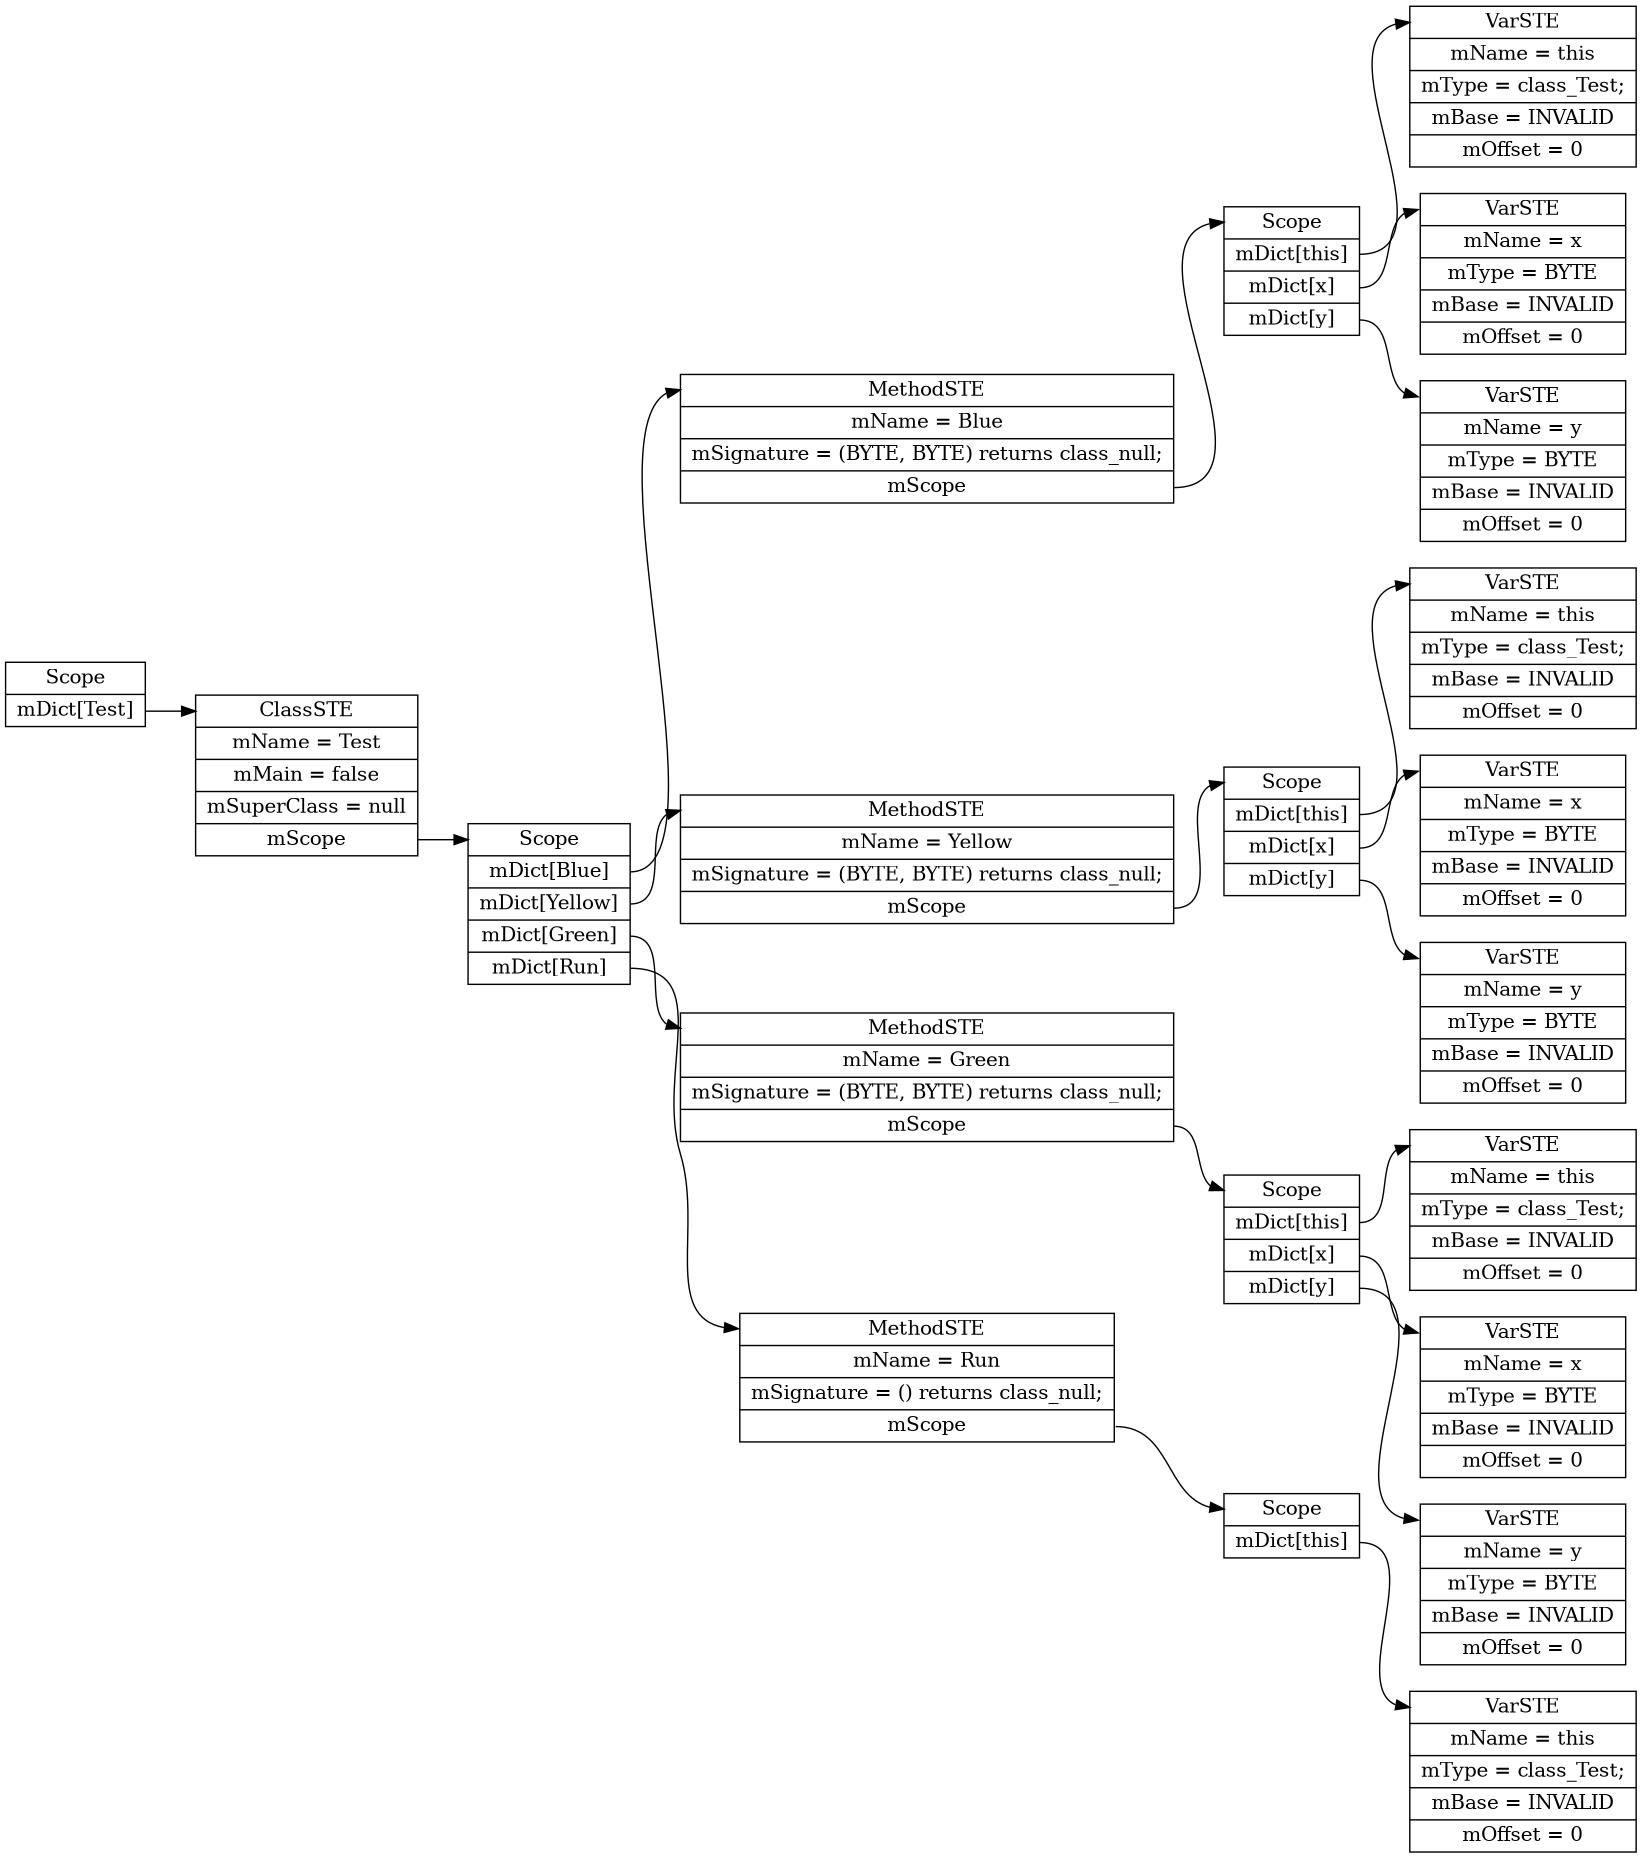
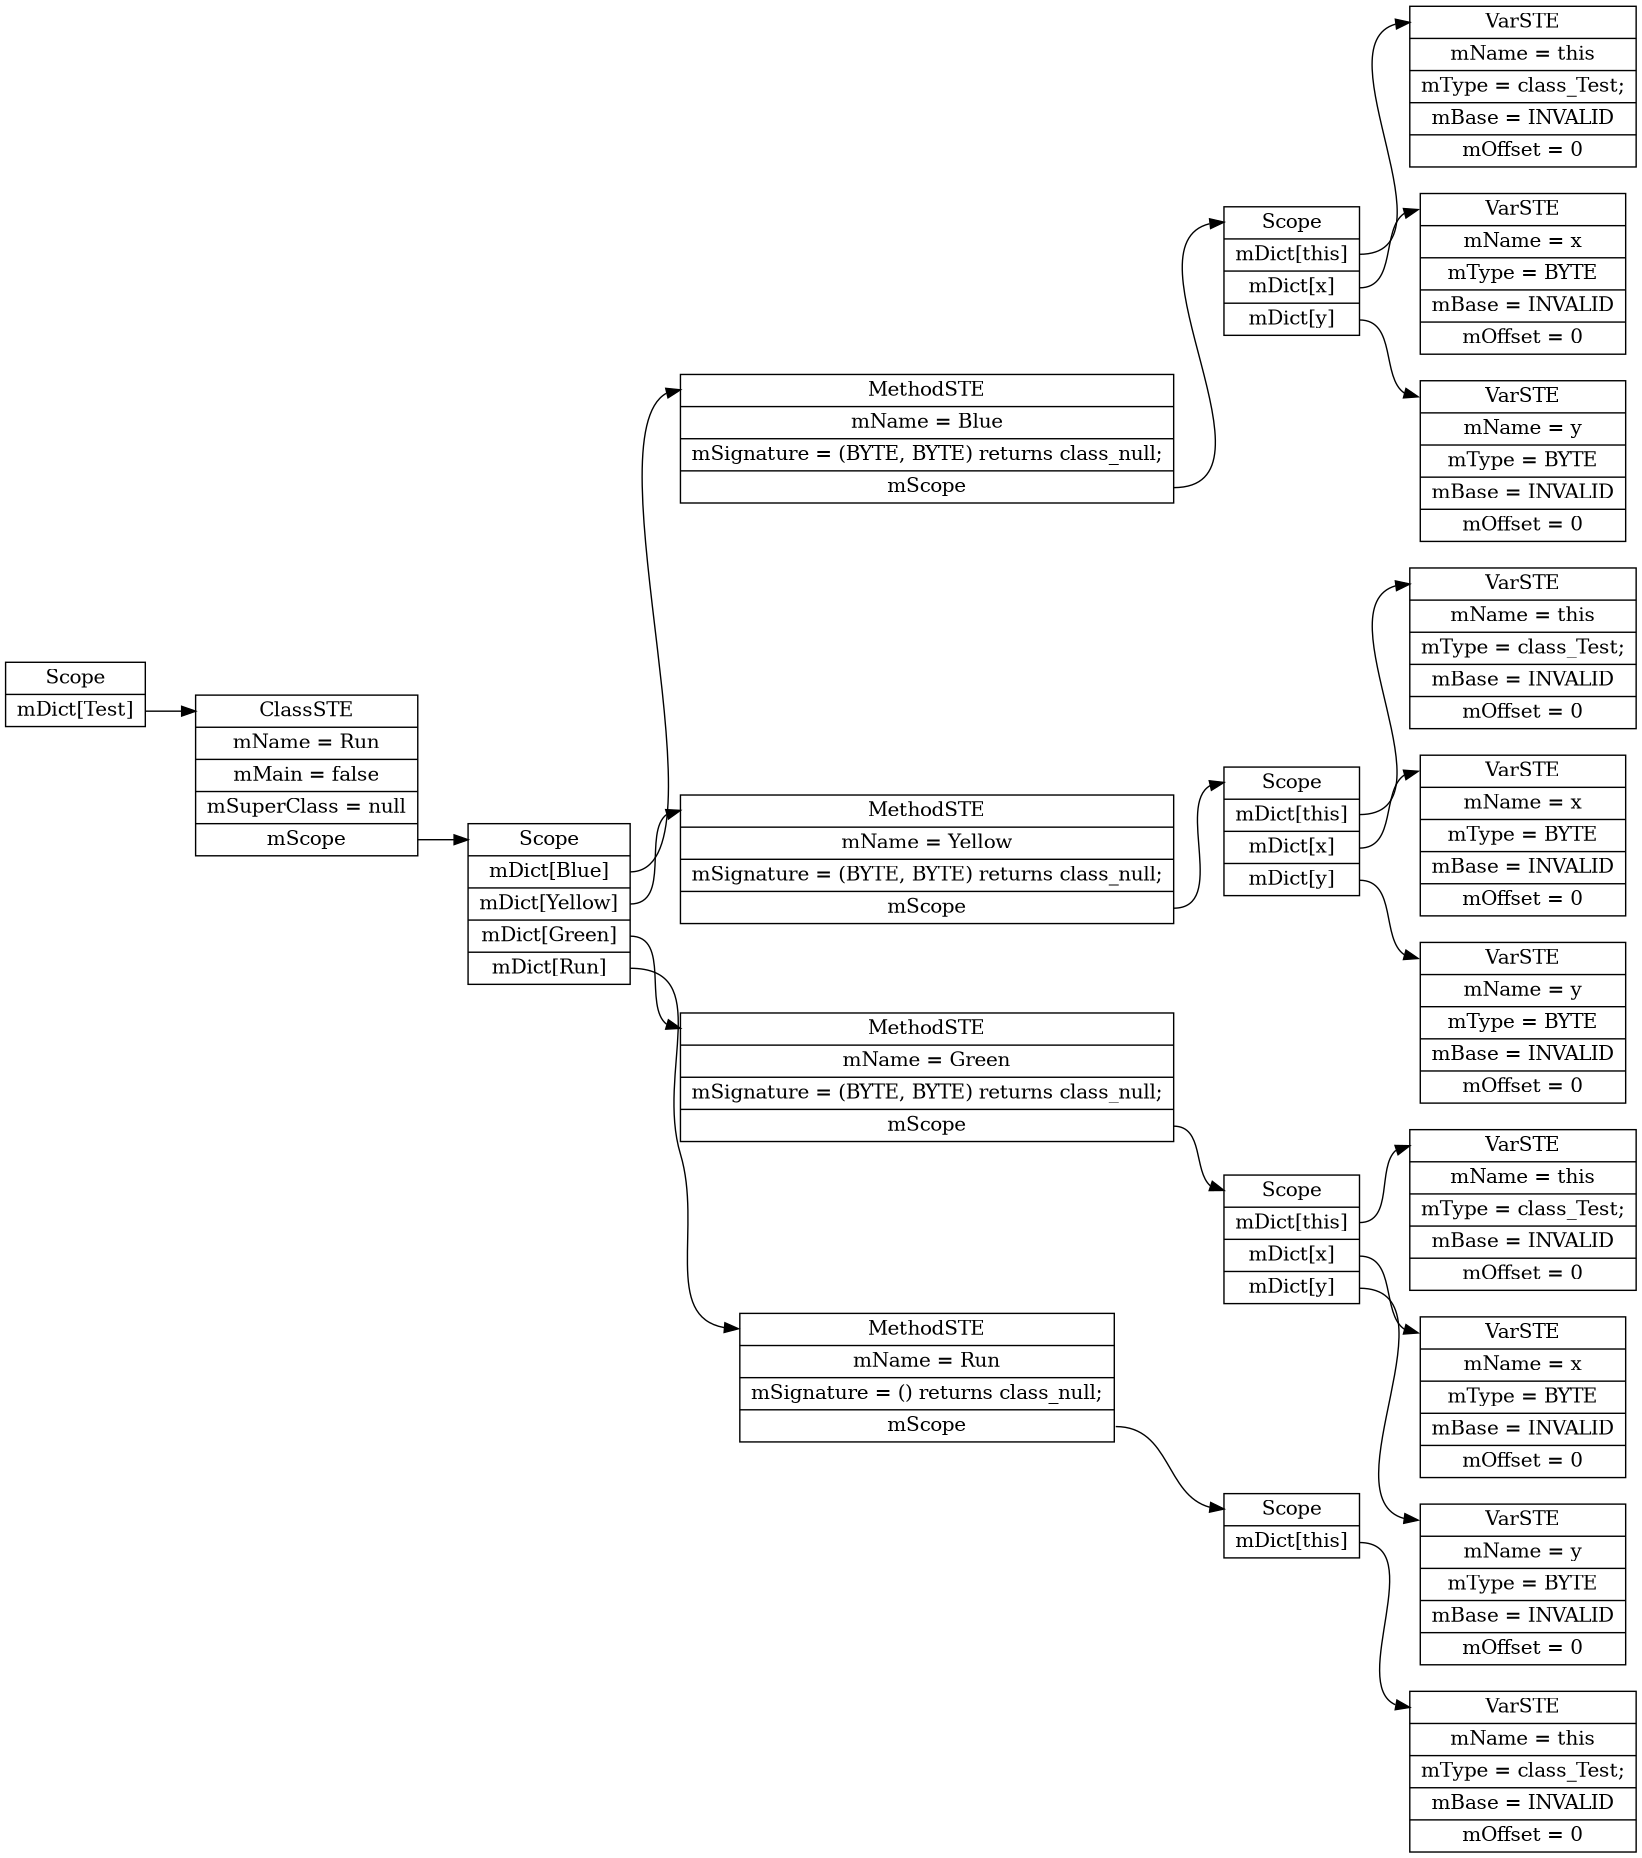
(307, 743) -> (307, 743)
